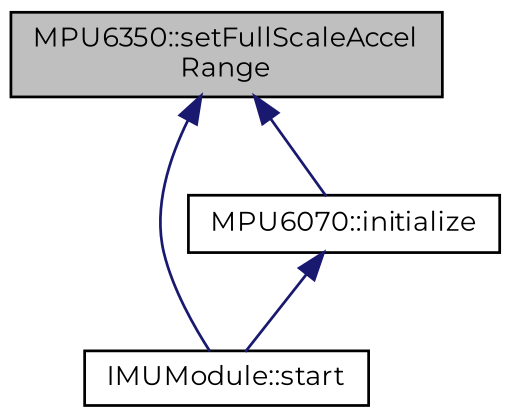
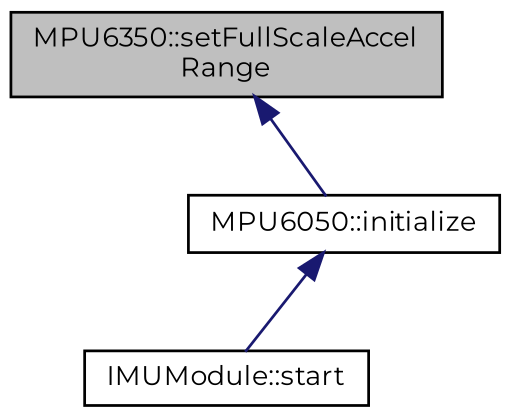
(344, 224) -> (344, 224)
(162, 239) -> none
